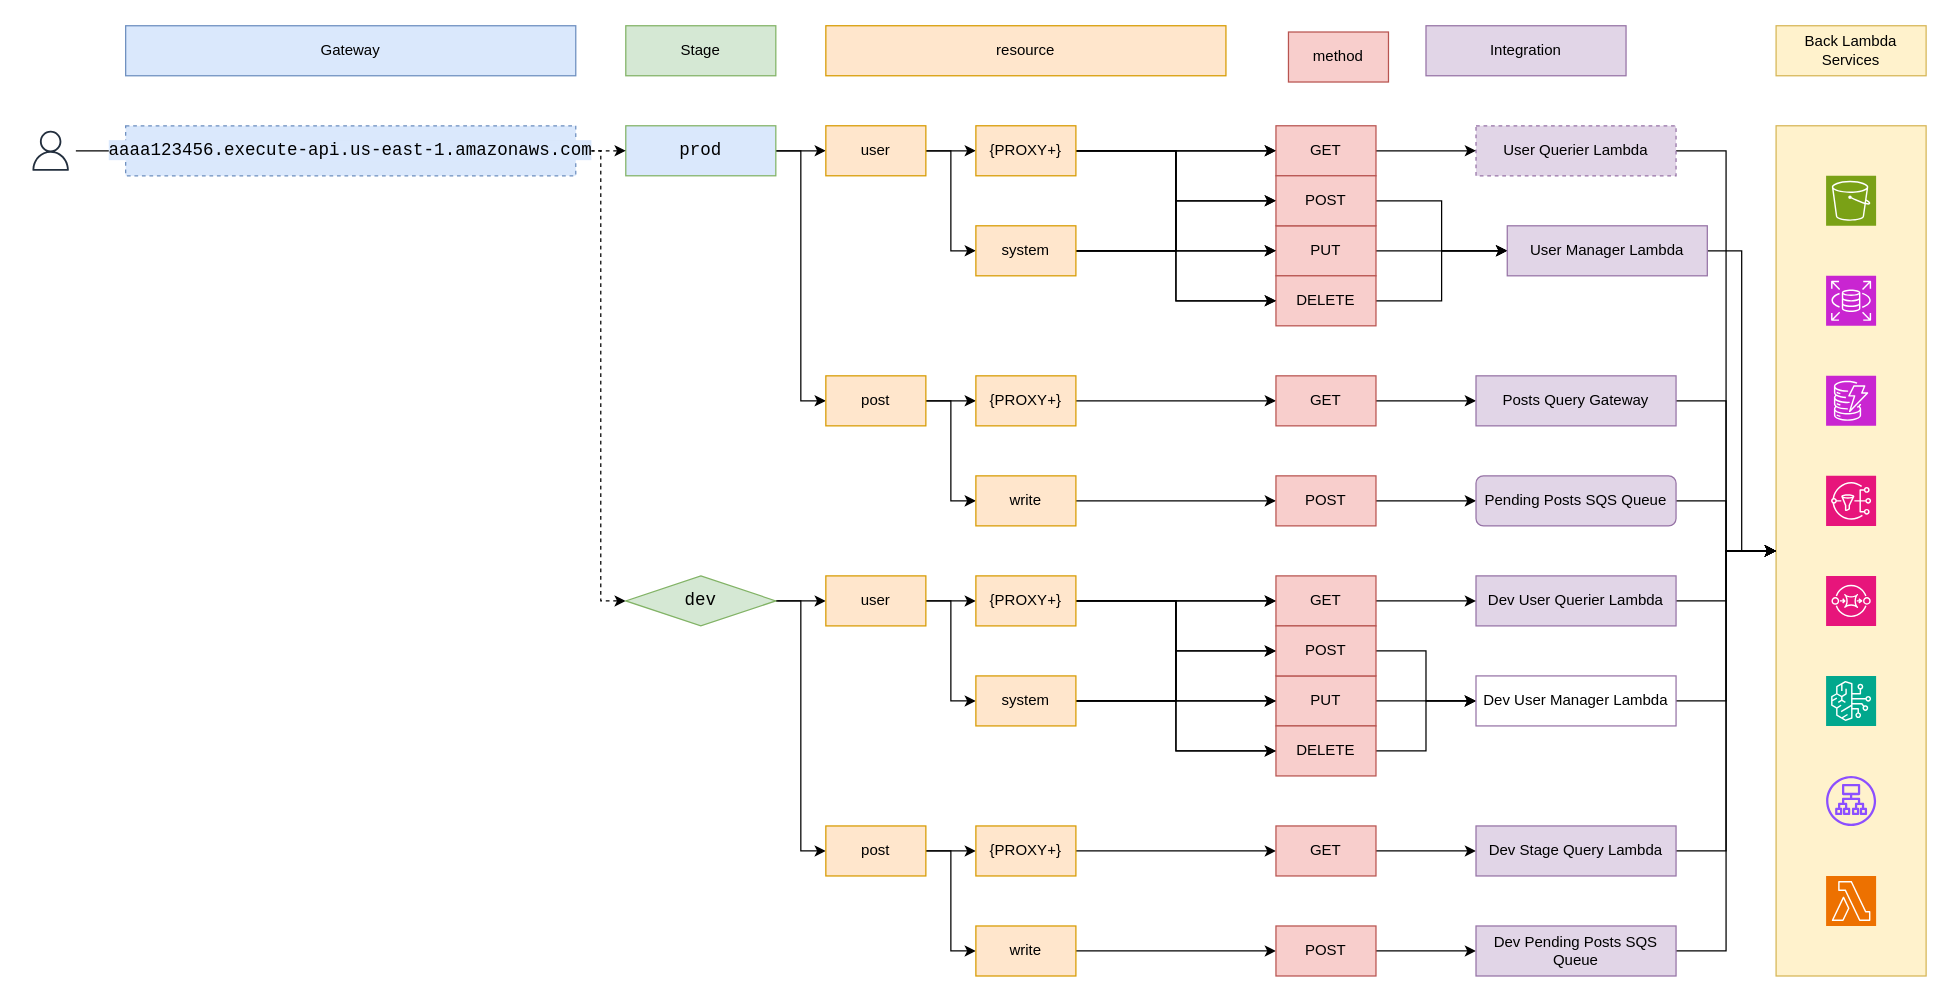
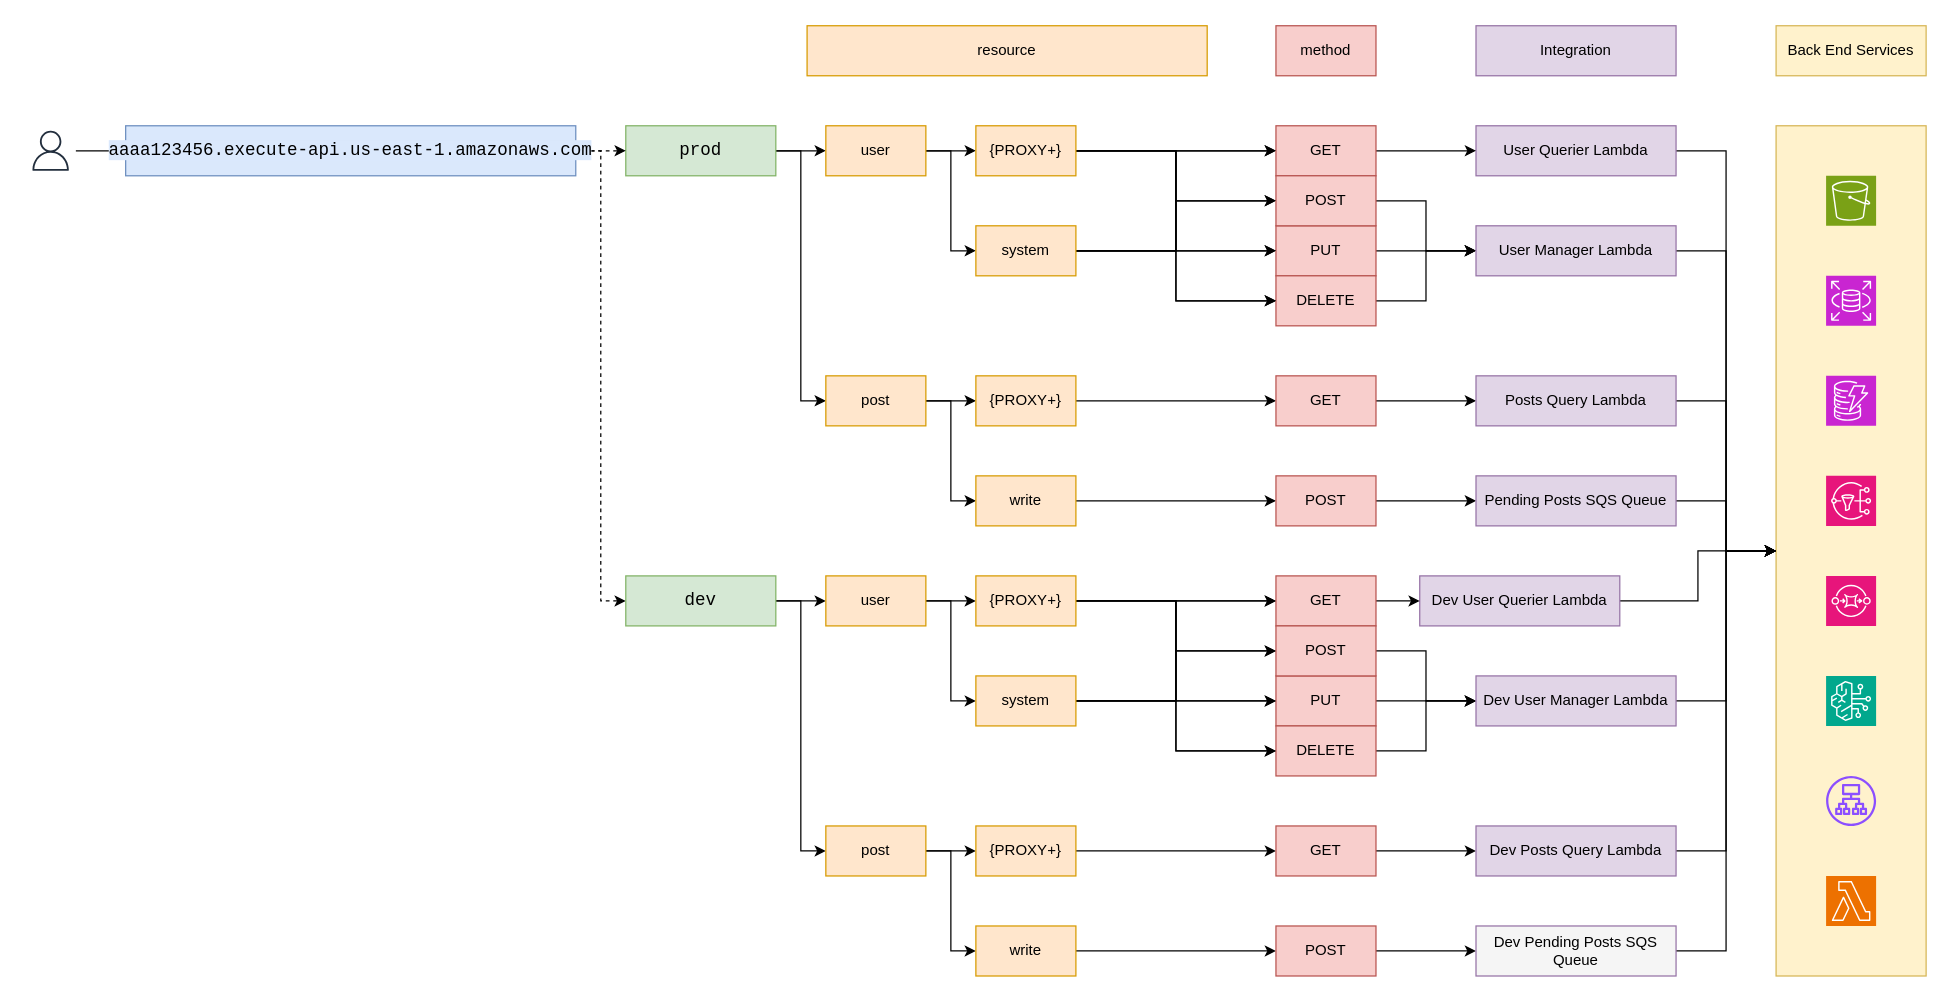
(351, 51) -> none
(701, 51) -> none
(1026, 51) -> (1007, 51)
(1526, 51) -> (1576, 51)
(1851, 51) -> (1851, 51)
(1338, 57) -> (1326, 51)
(351, 151) -> (351, 151)
(701, 151) -> (701, 151)
(1576, 151) -> (1576, 151)
(1607, 251) -> (1576, 251)
(1576, 401) -> (1576, 401)
(1576, 501) -> (1576, 501)
(701, 601) -> (701, 601)
(1576, 601) -> (1519, 601)
(1576, 701) -> (1576, 701)
(1576, 851) -> (1576, 851)
(1576, 951) -> (1576, 951)
